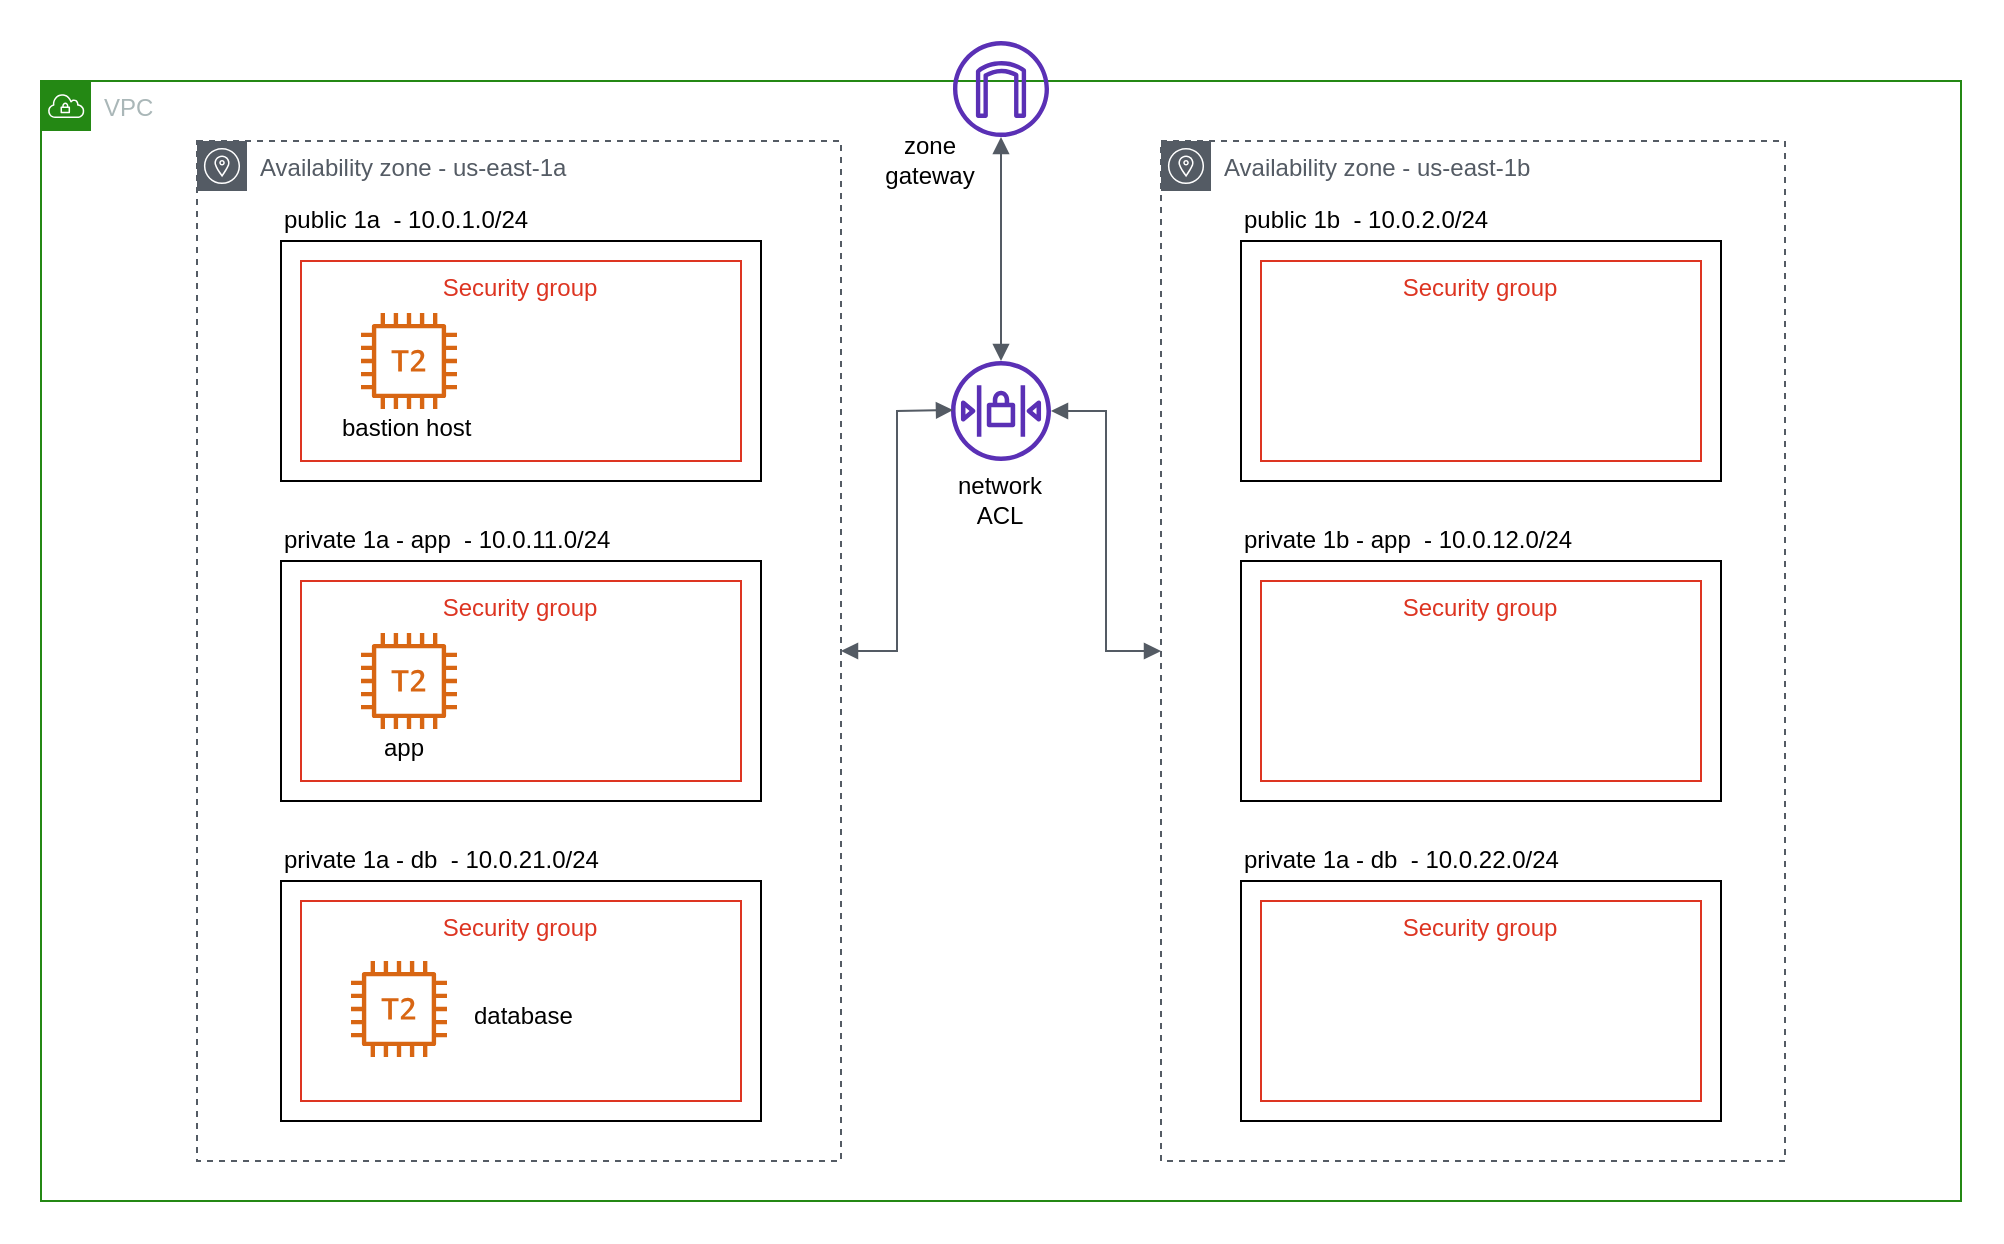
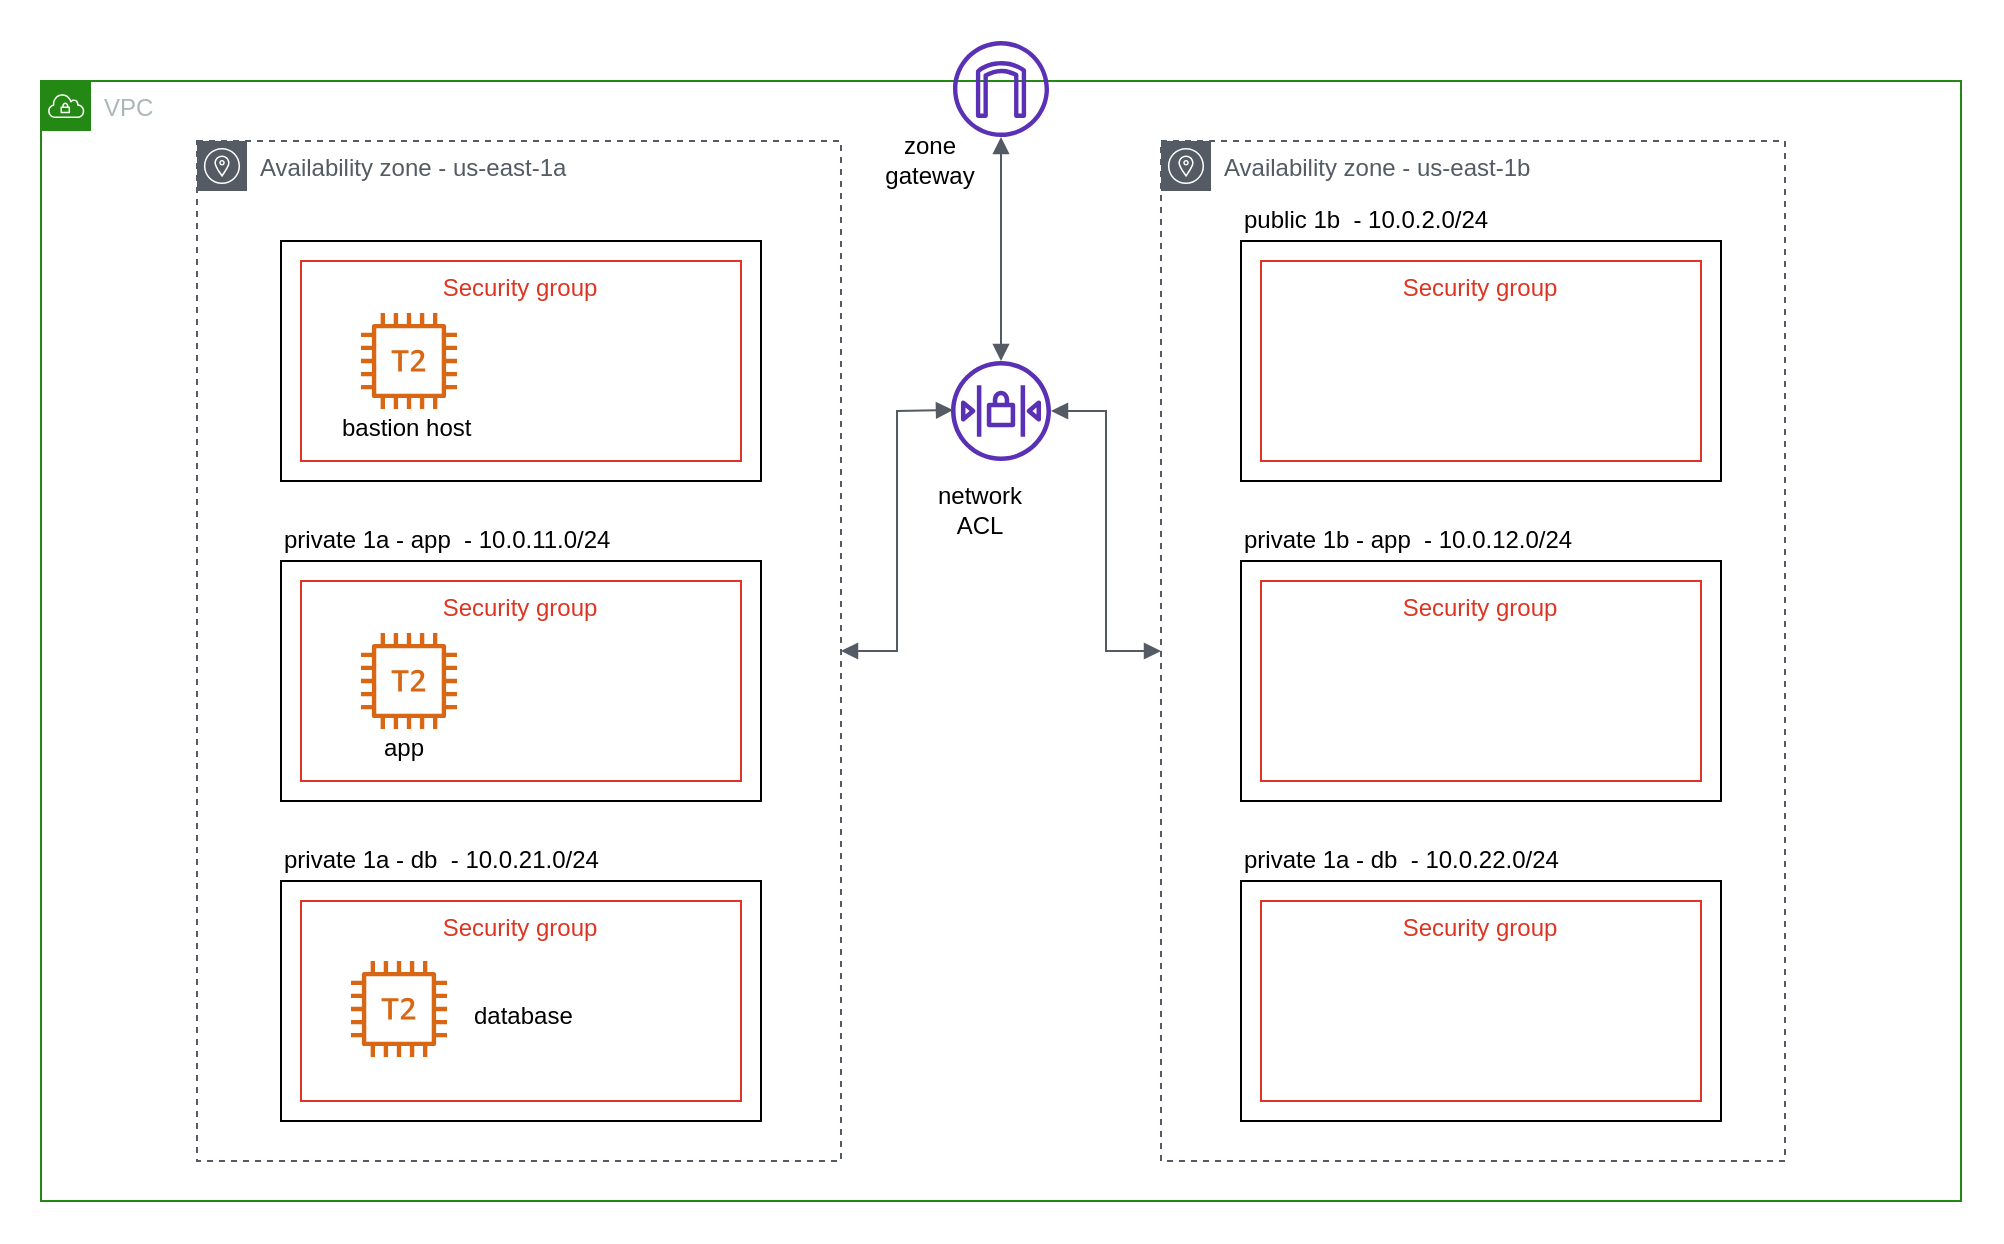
(431, 221) -> none
(1001, 501) -> (981, 511)
